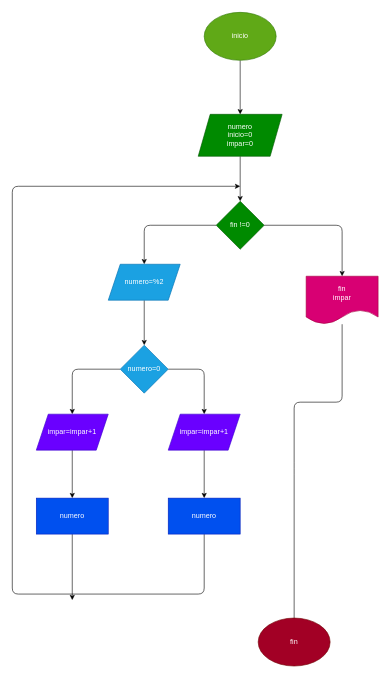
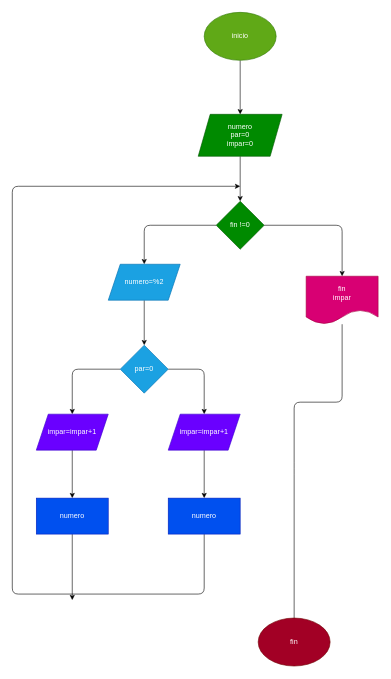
(240, 135) -> (240, 135)
(144, 369) -> (144, 369)
